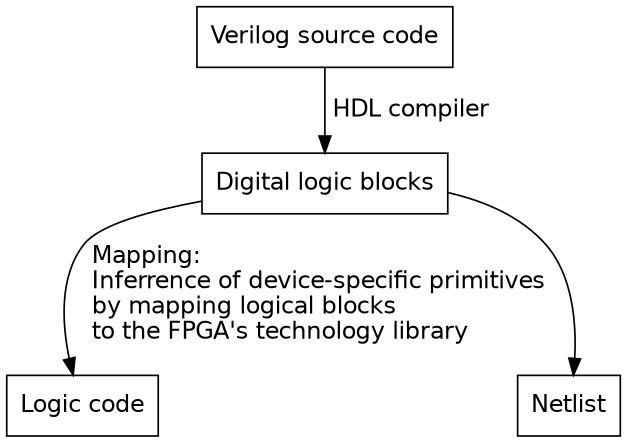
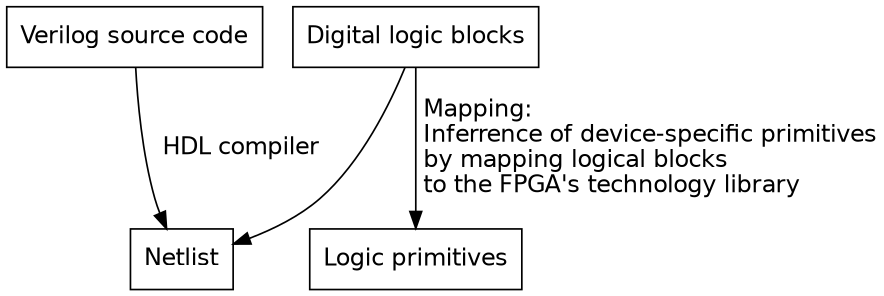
(325, 102) -> (143, 141)
(82, 406) -> (416, 259)
